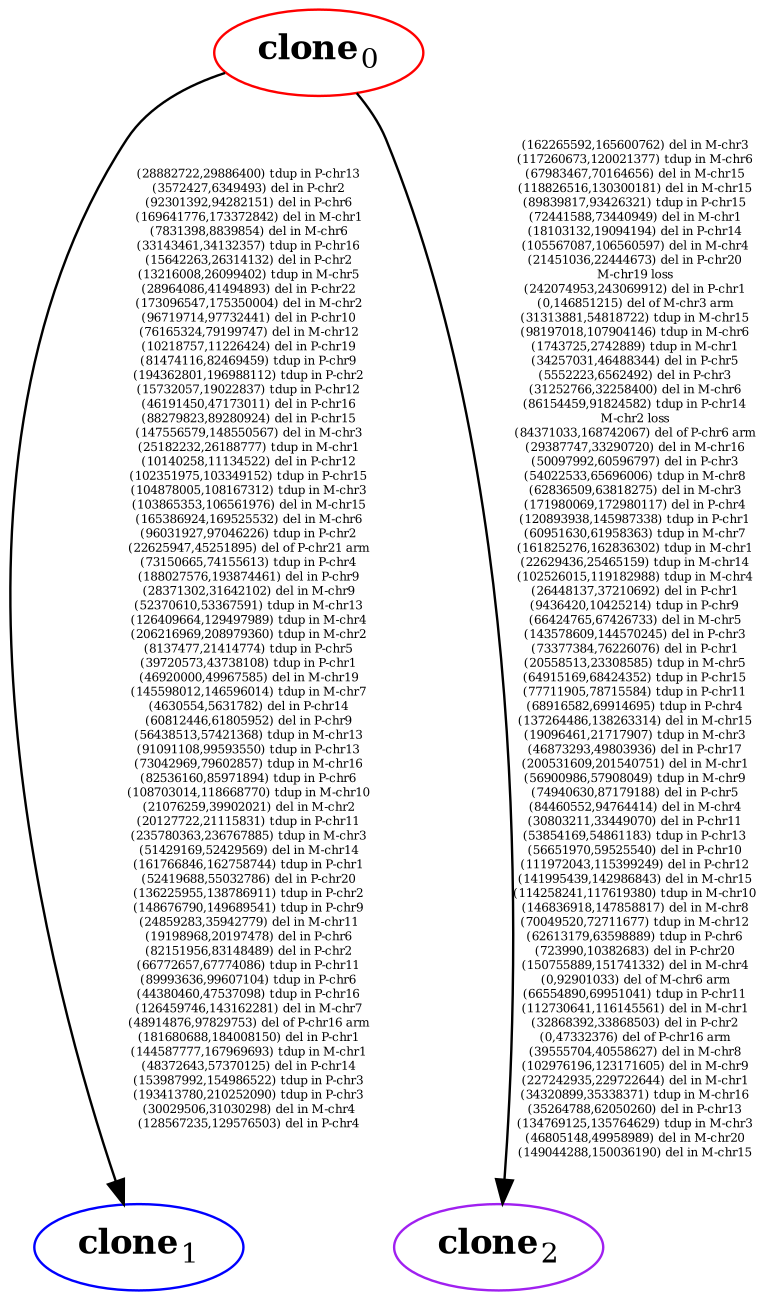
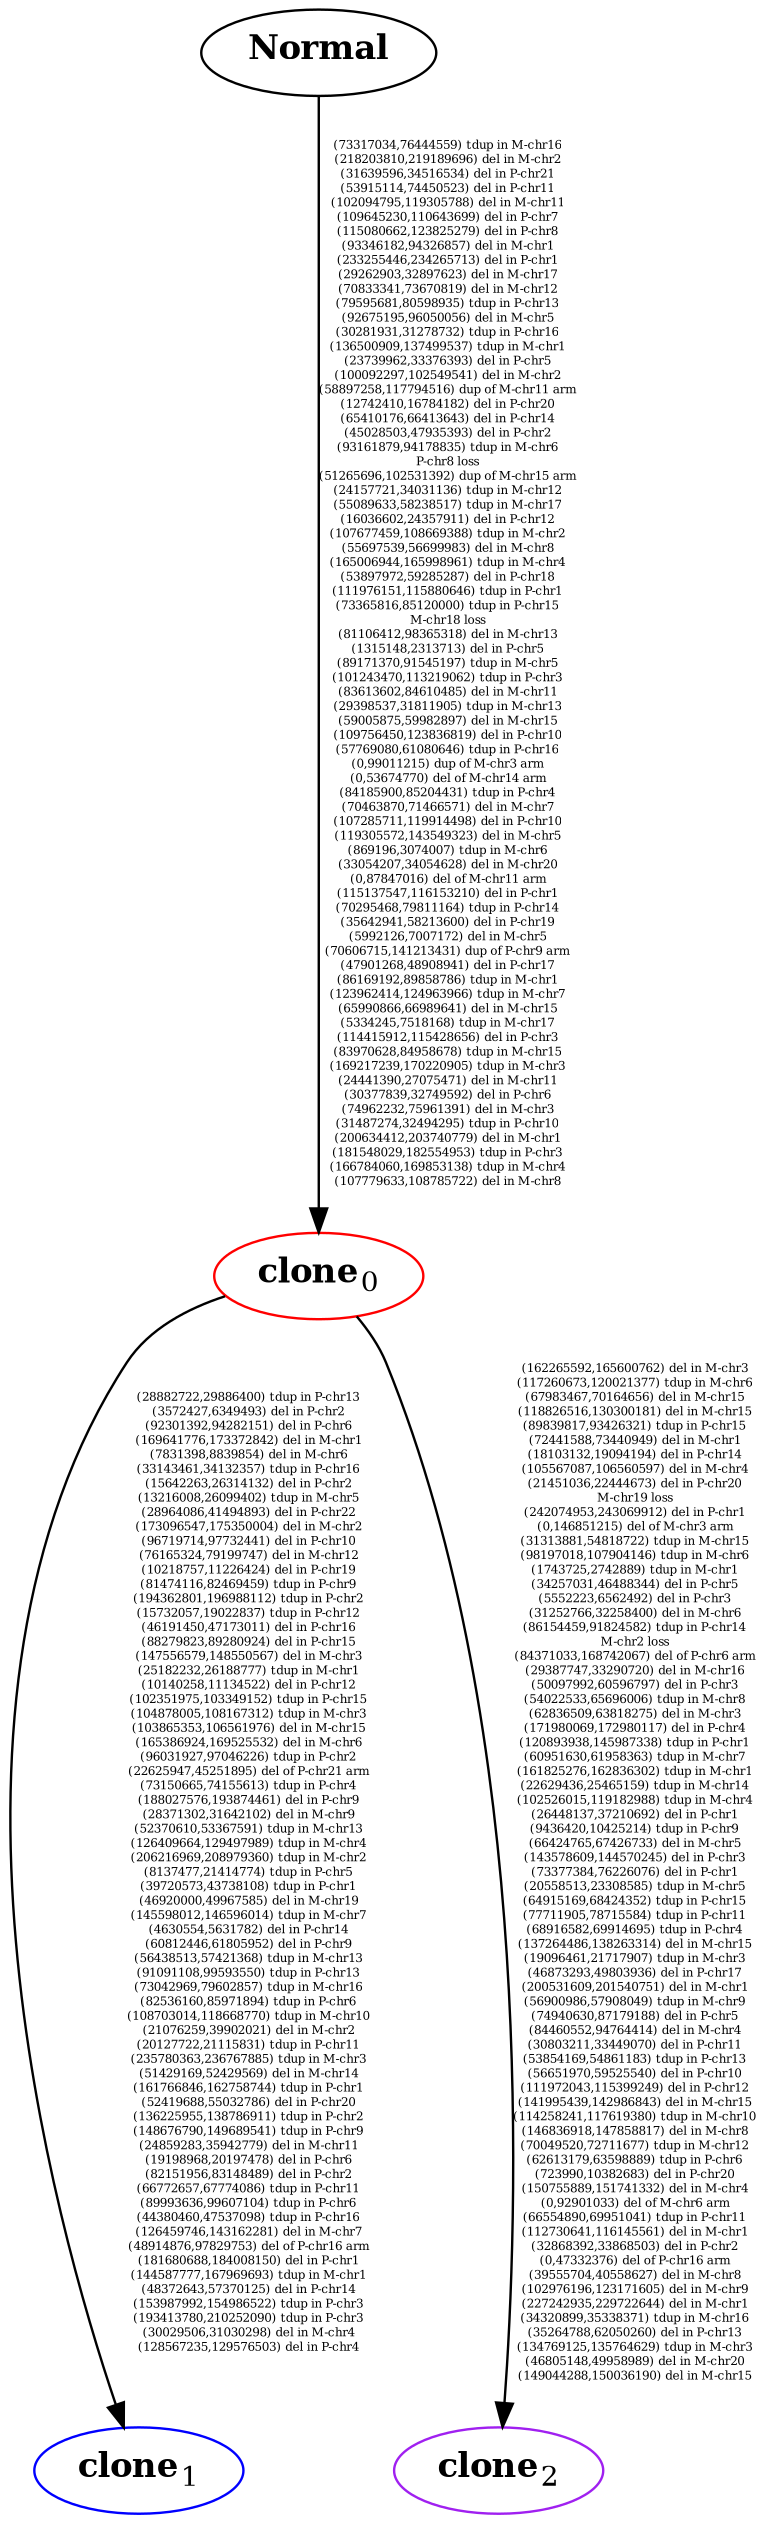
none -> (319, 53)
